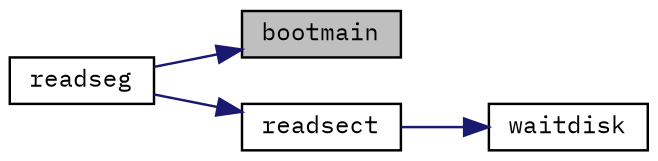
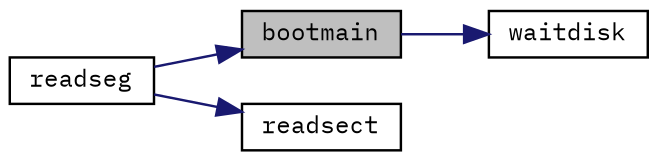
(432, 127) -> (432, 34)
